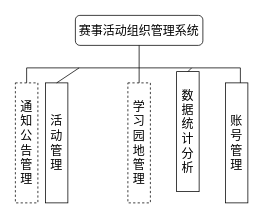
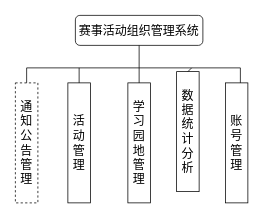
(57, 143) -> (79, 143)
(139, 143) -> (139, 143)
